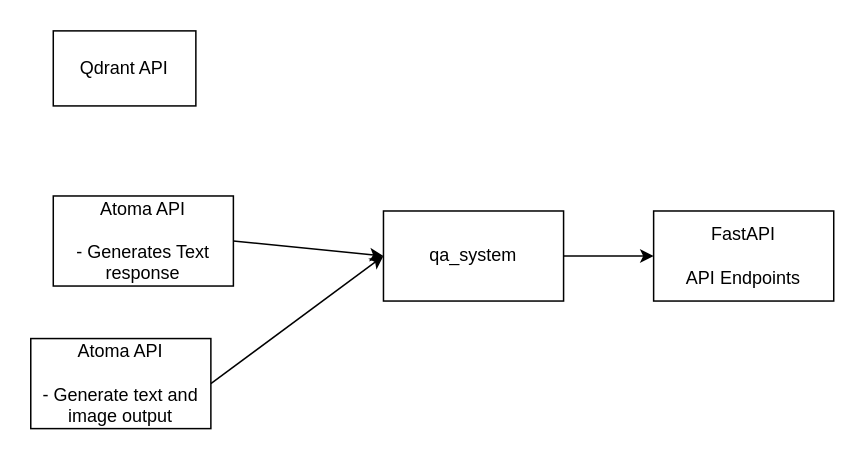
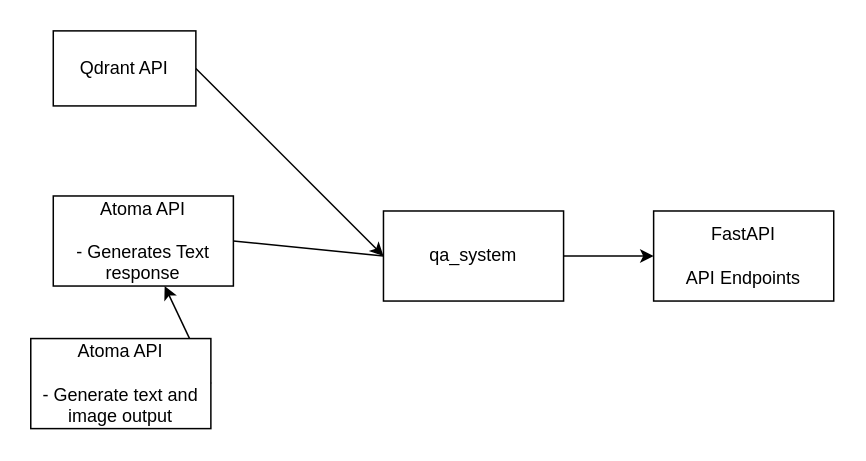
none -> (286, 158)
(372, 255) -> (376, 255)
(293, 322) -> (179, 317)
